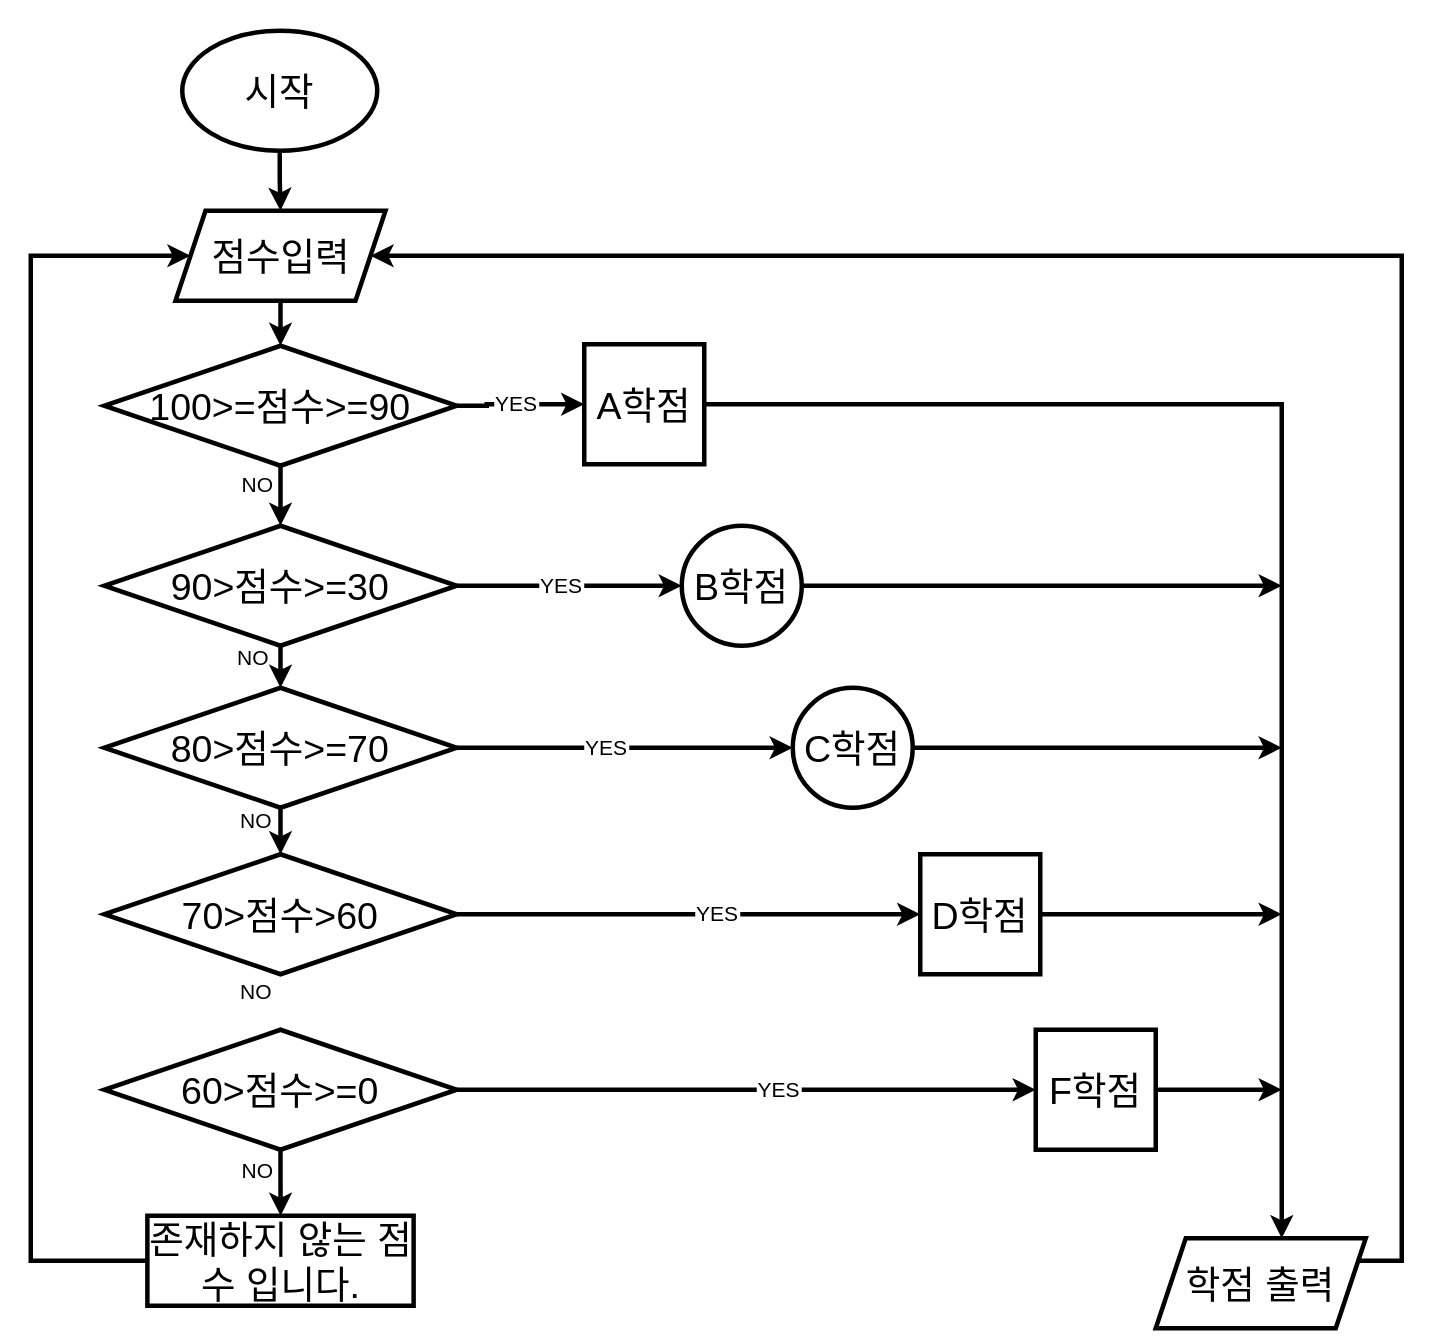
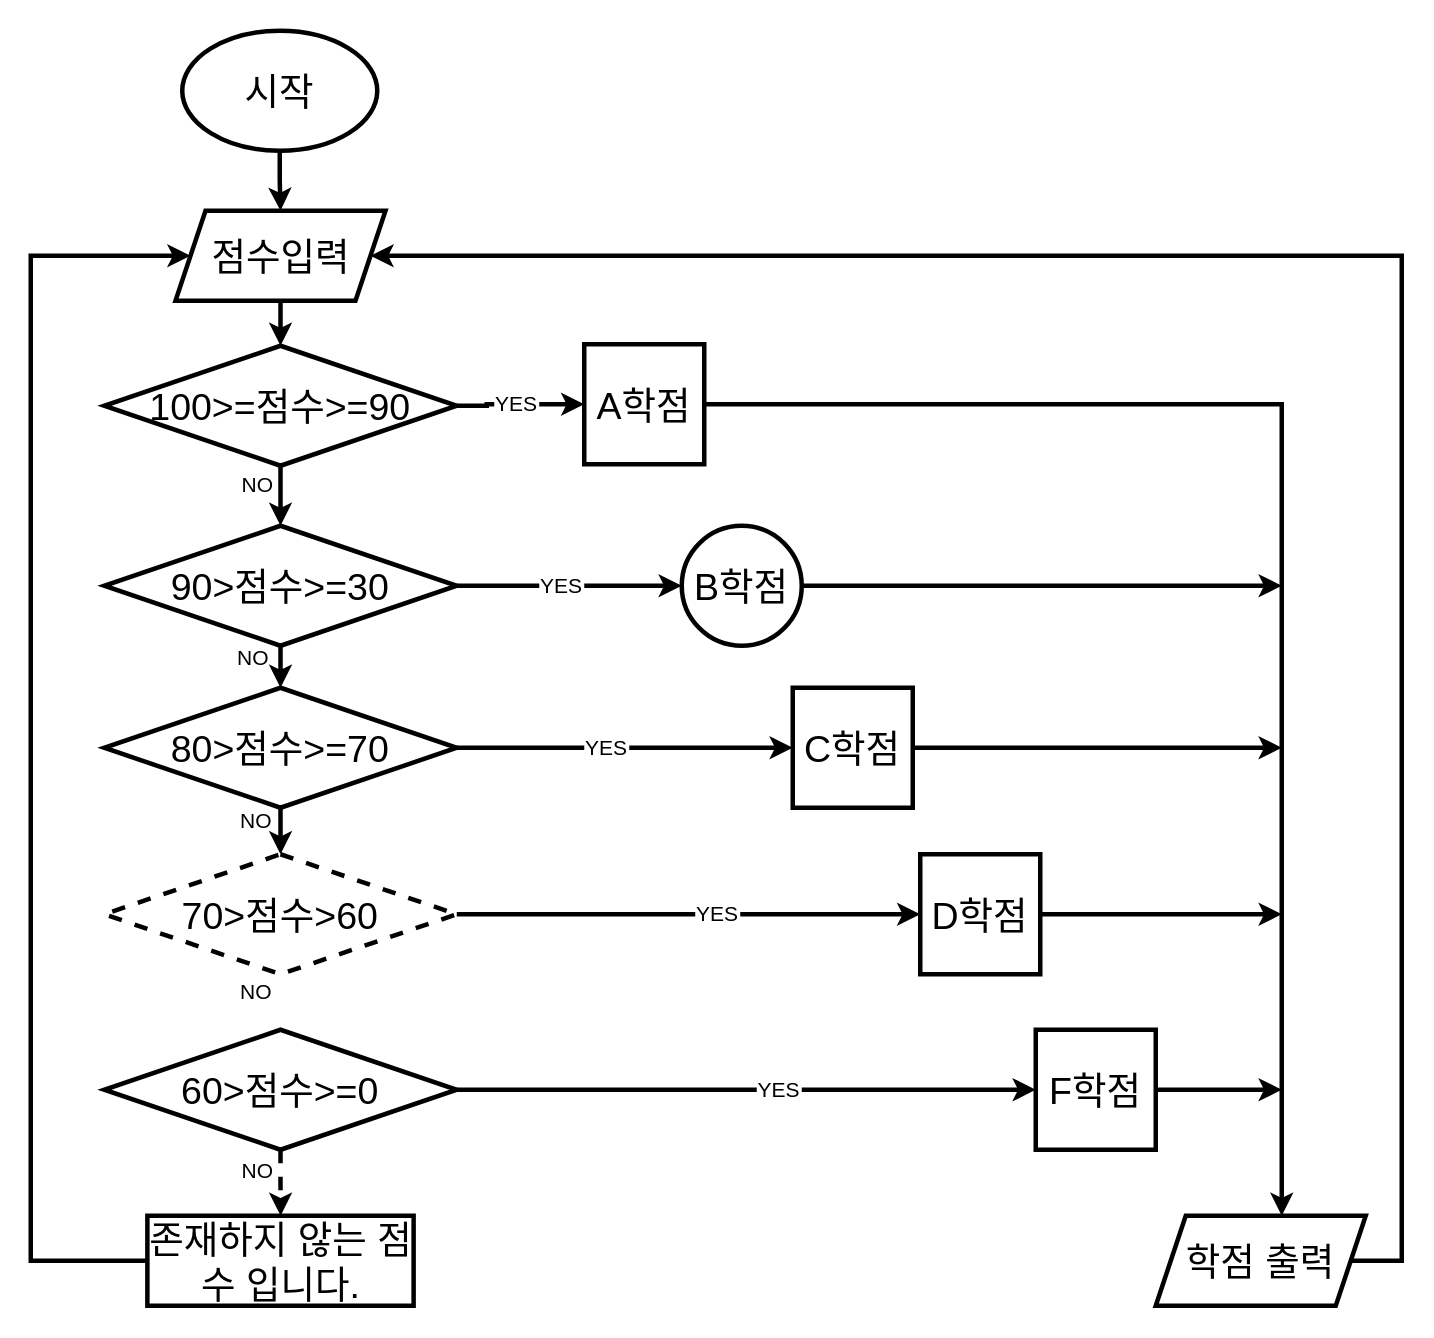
(853, 748) -> (853, 748)
(281, 914) -> (281, 914)
(281, 1169) -> (281, 1169)
(1261, 1283) -> (1261, 1261)
